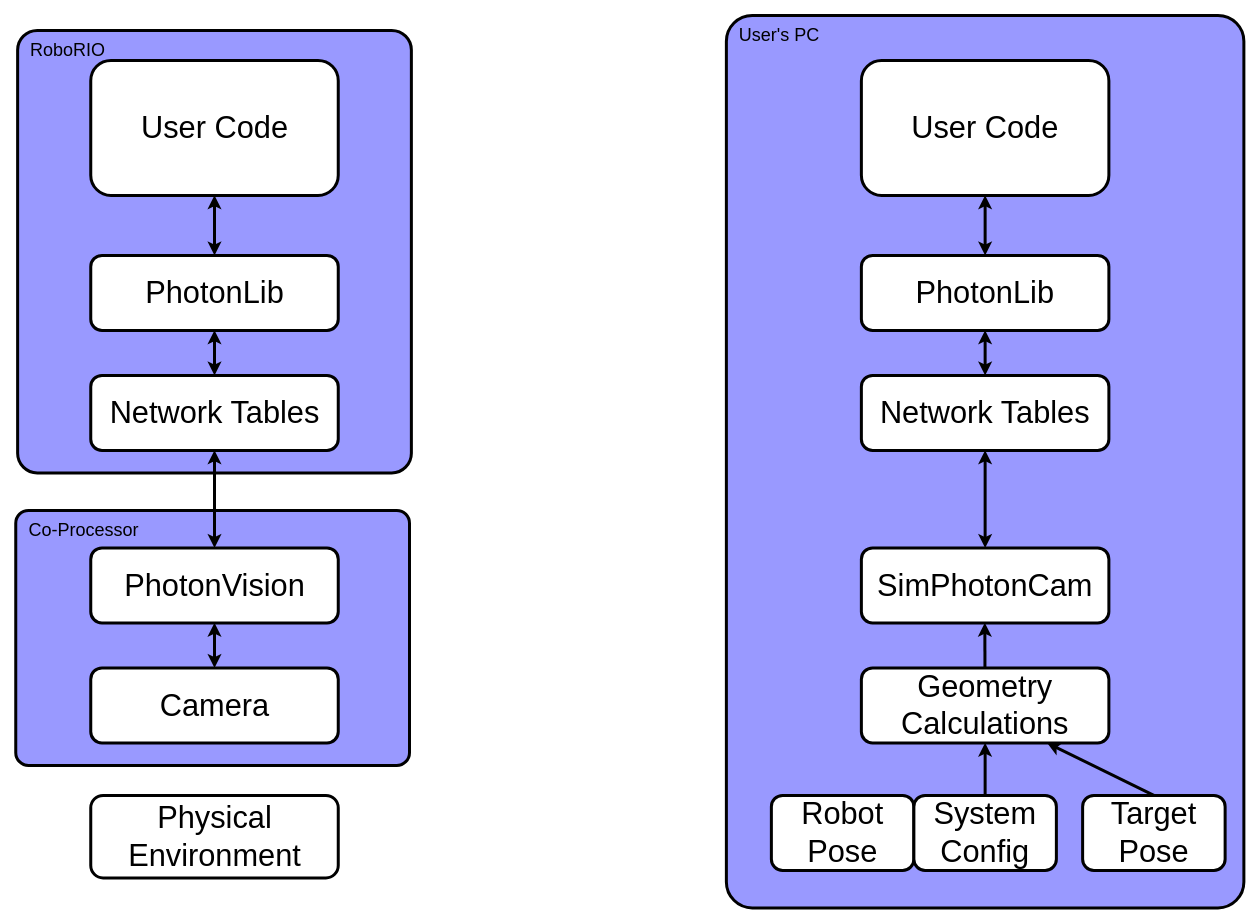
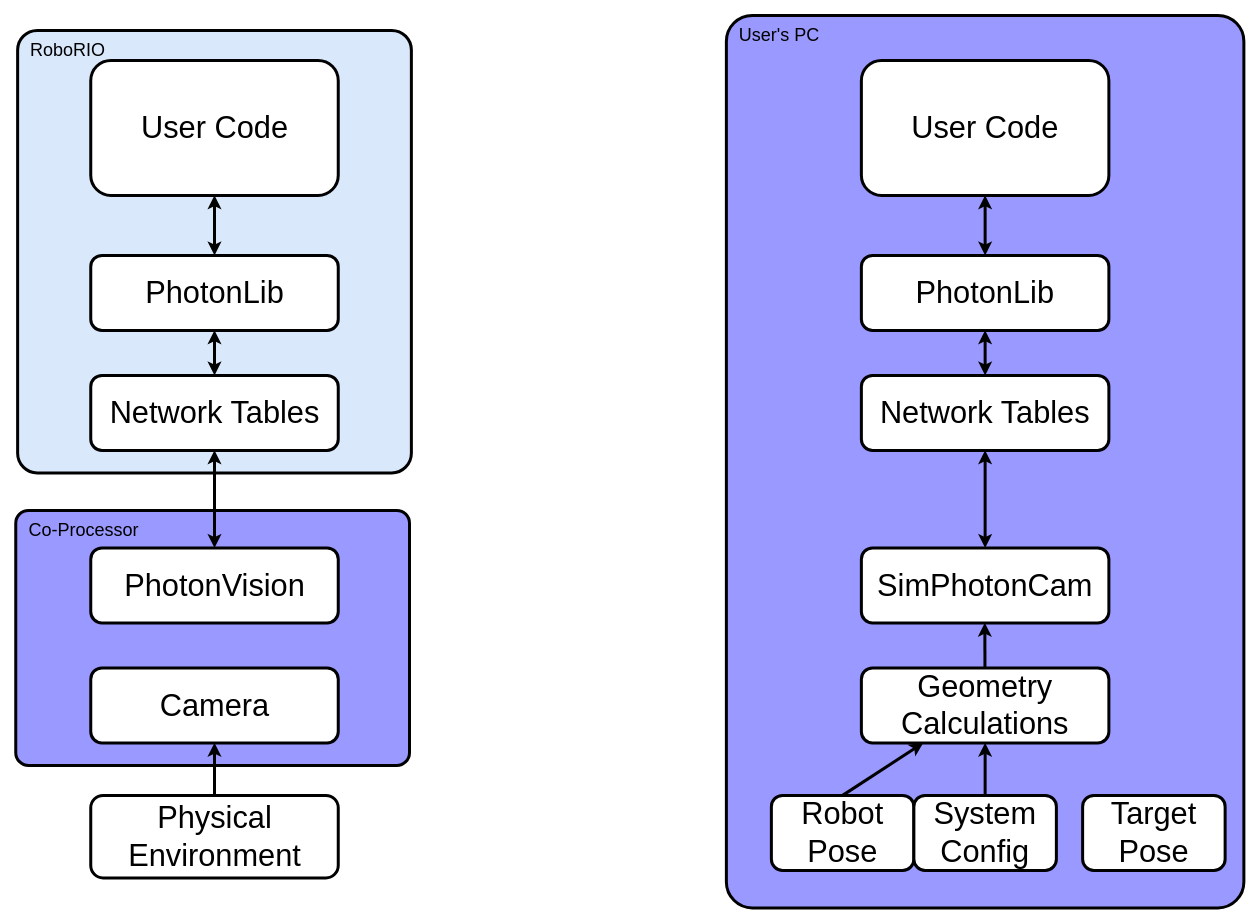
(215, 252) -> (215, 252)
(215, 646) -> none
(1104, 771) -> none
none -> (879, 772)
none -> (215, 774)
